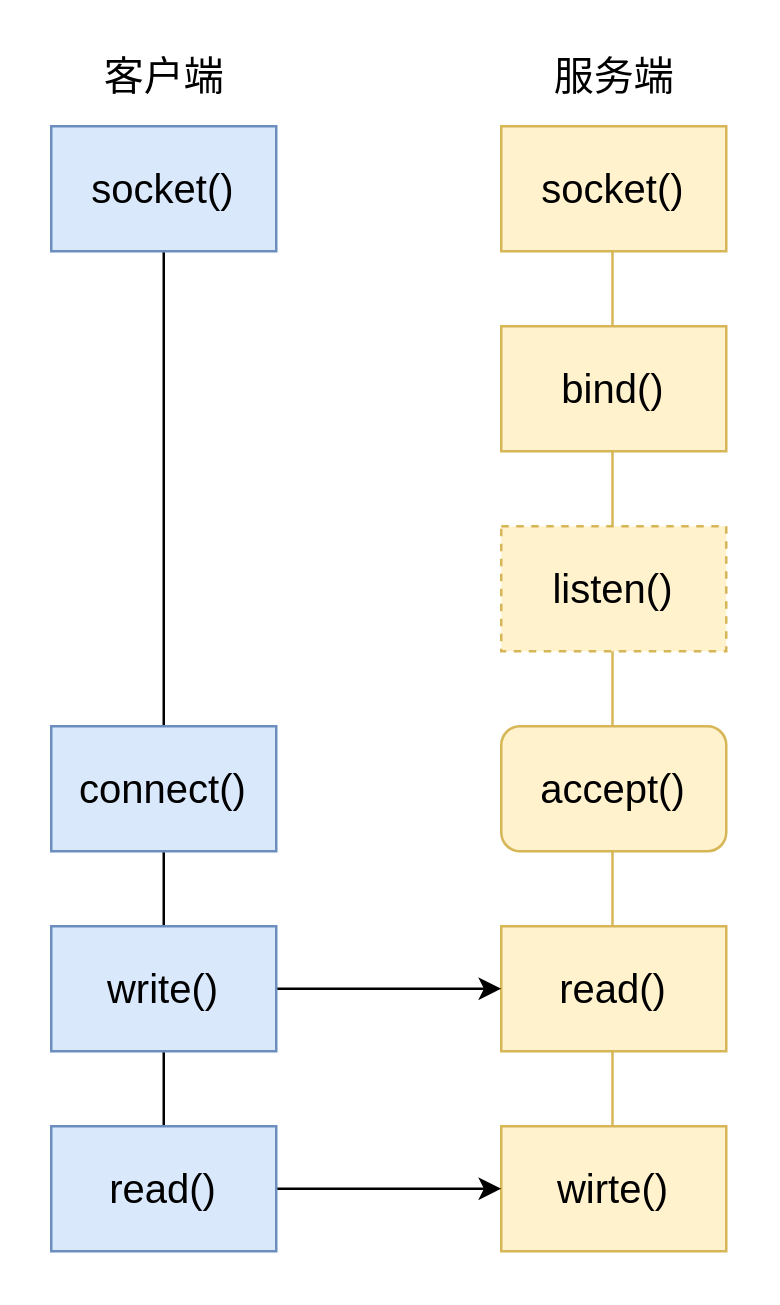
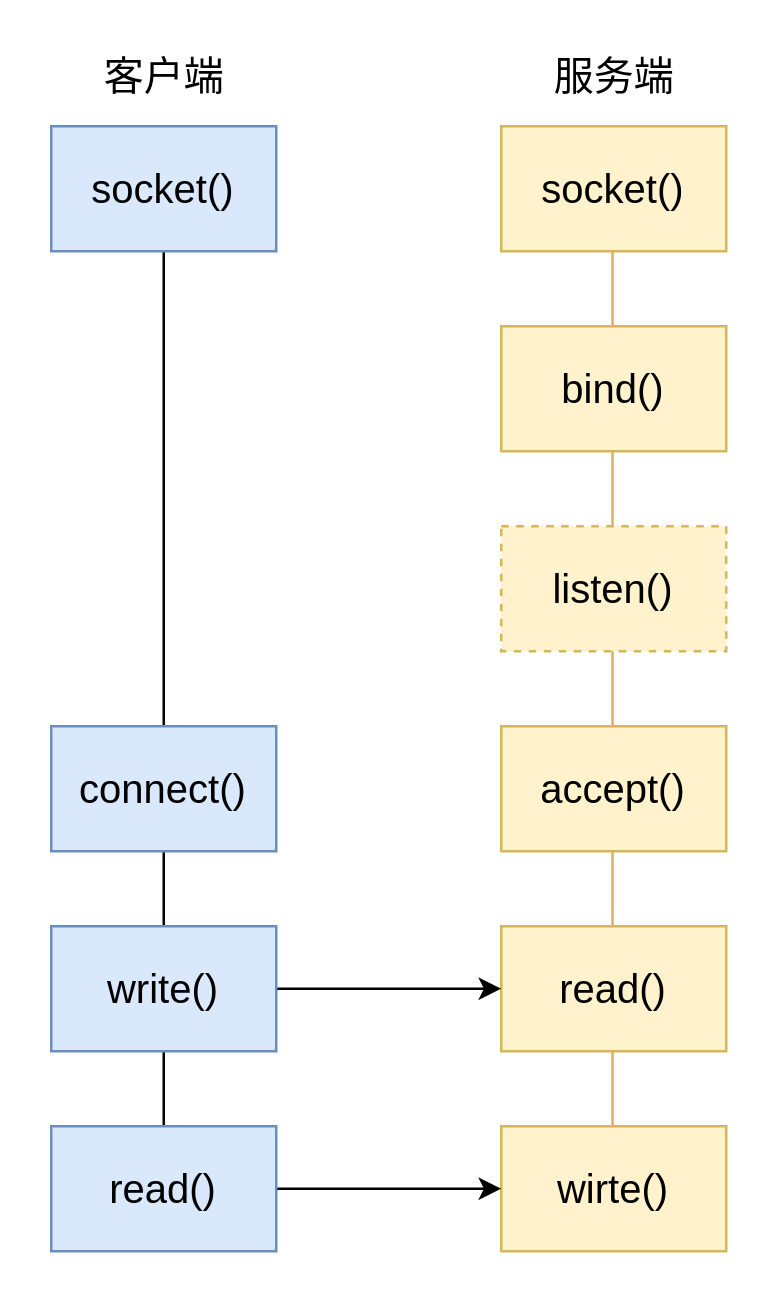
(614, 789) -> (614, 789)
